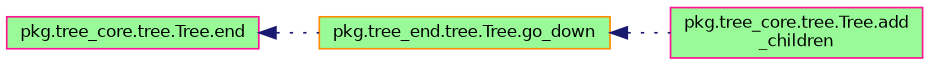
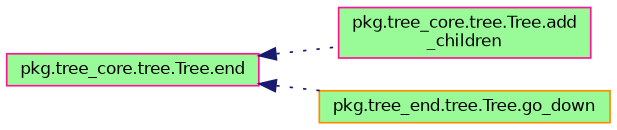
(649, 33) -> (307, 50)
